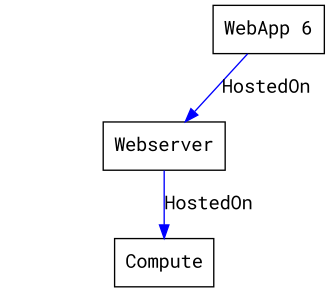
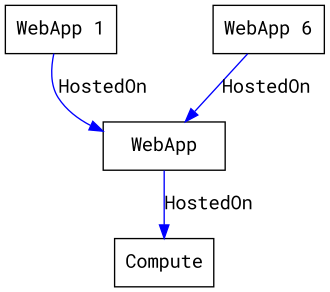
none -> (61, 29)
(164, 146) -> (164, 146)
